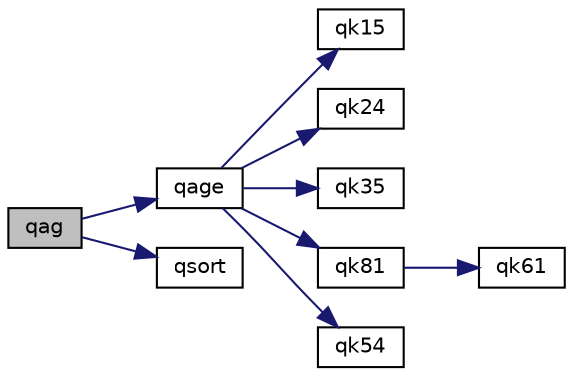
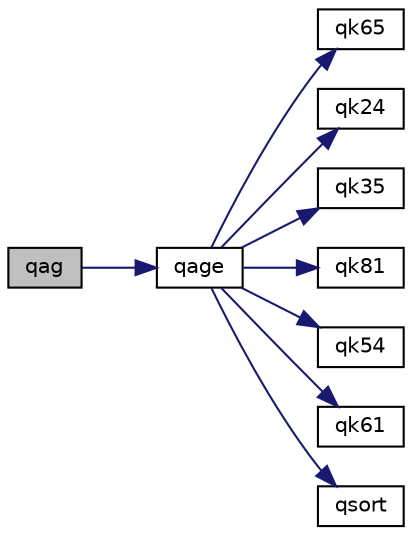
(361, 29) -> (361, 29)
(109, 244) -> (262, 382)
(431, 268) -> (272, 340)
